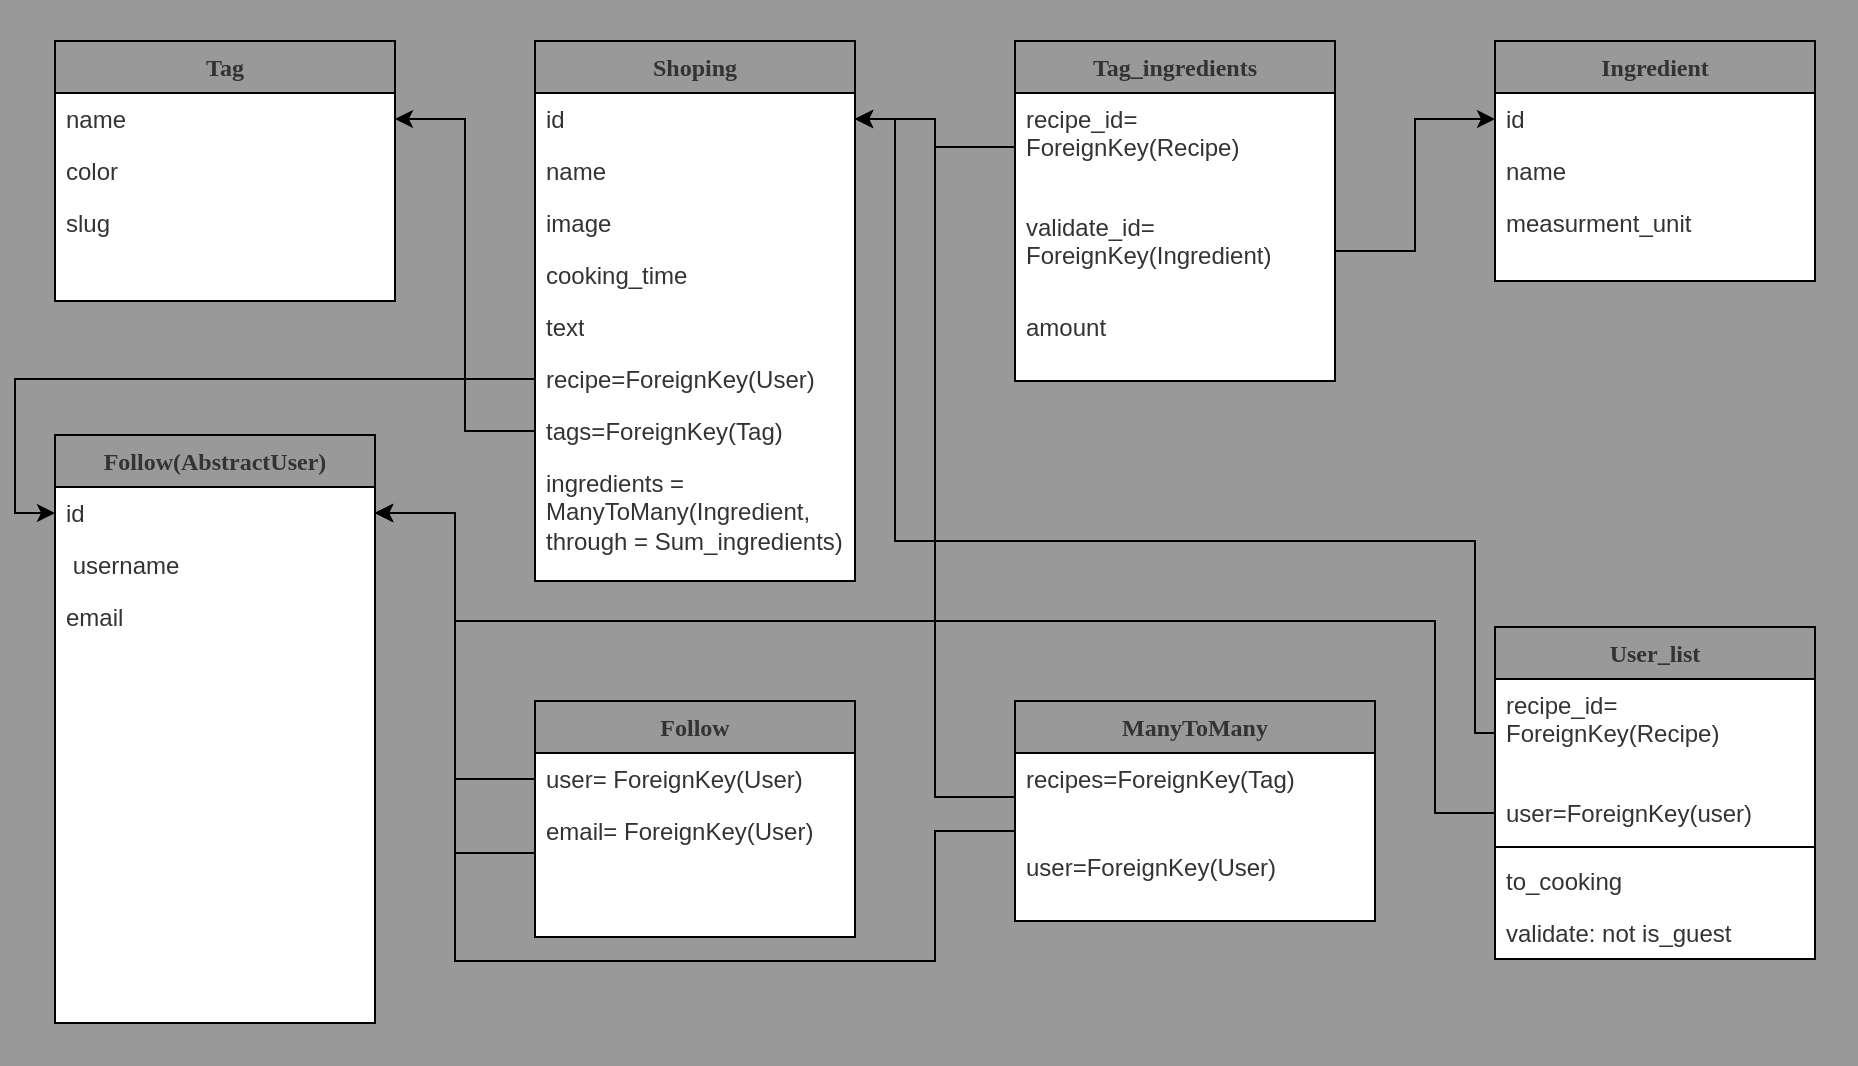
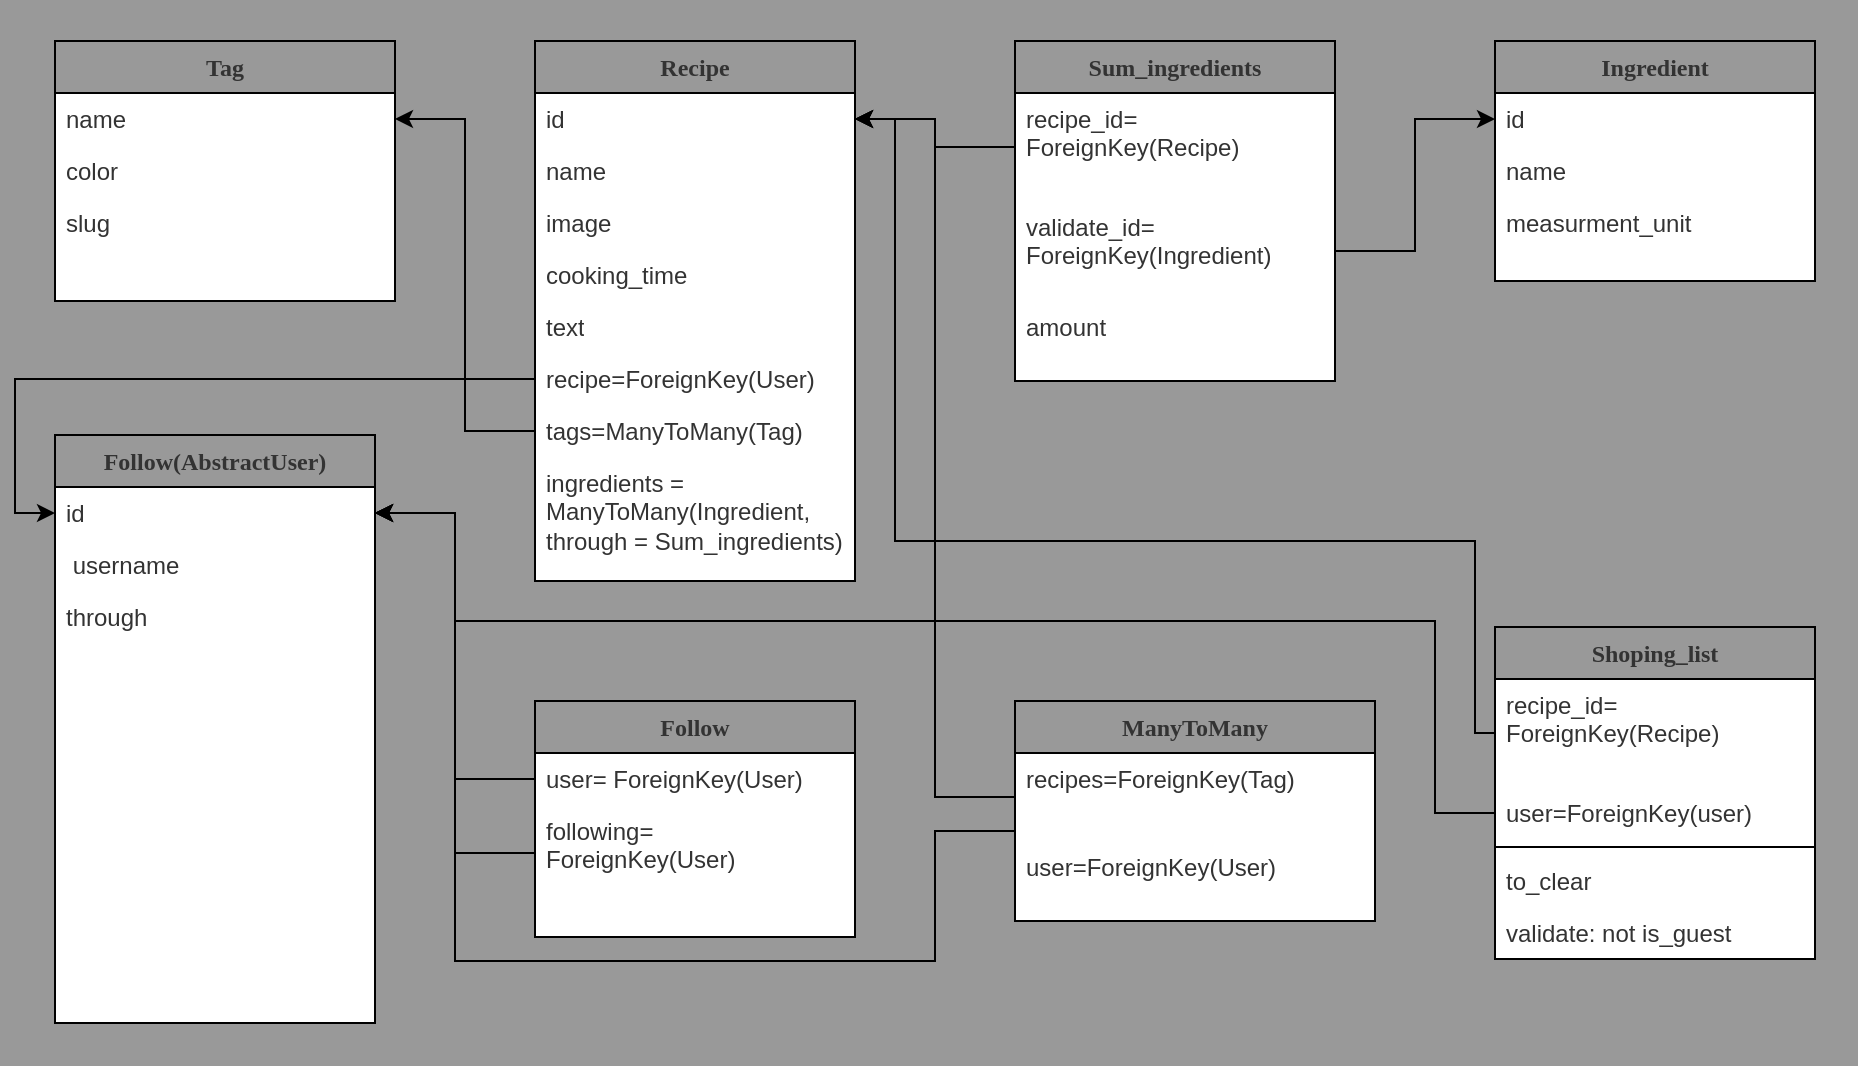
(696, 69) -> (696, 69)
(1176, 69) -> (1176, 69)
(678, 433) -> (681, 433)
(94, 619) -> (114, 619)
(1656, 655) -> (1656, 655)
(689, 833) -> (697, 848)
(1571, 883) -> (1558, 883)
